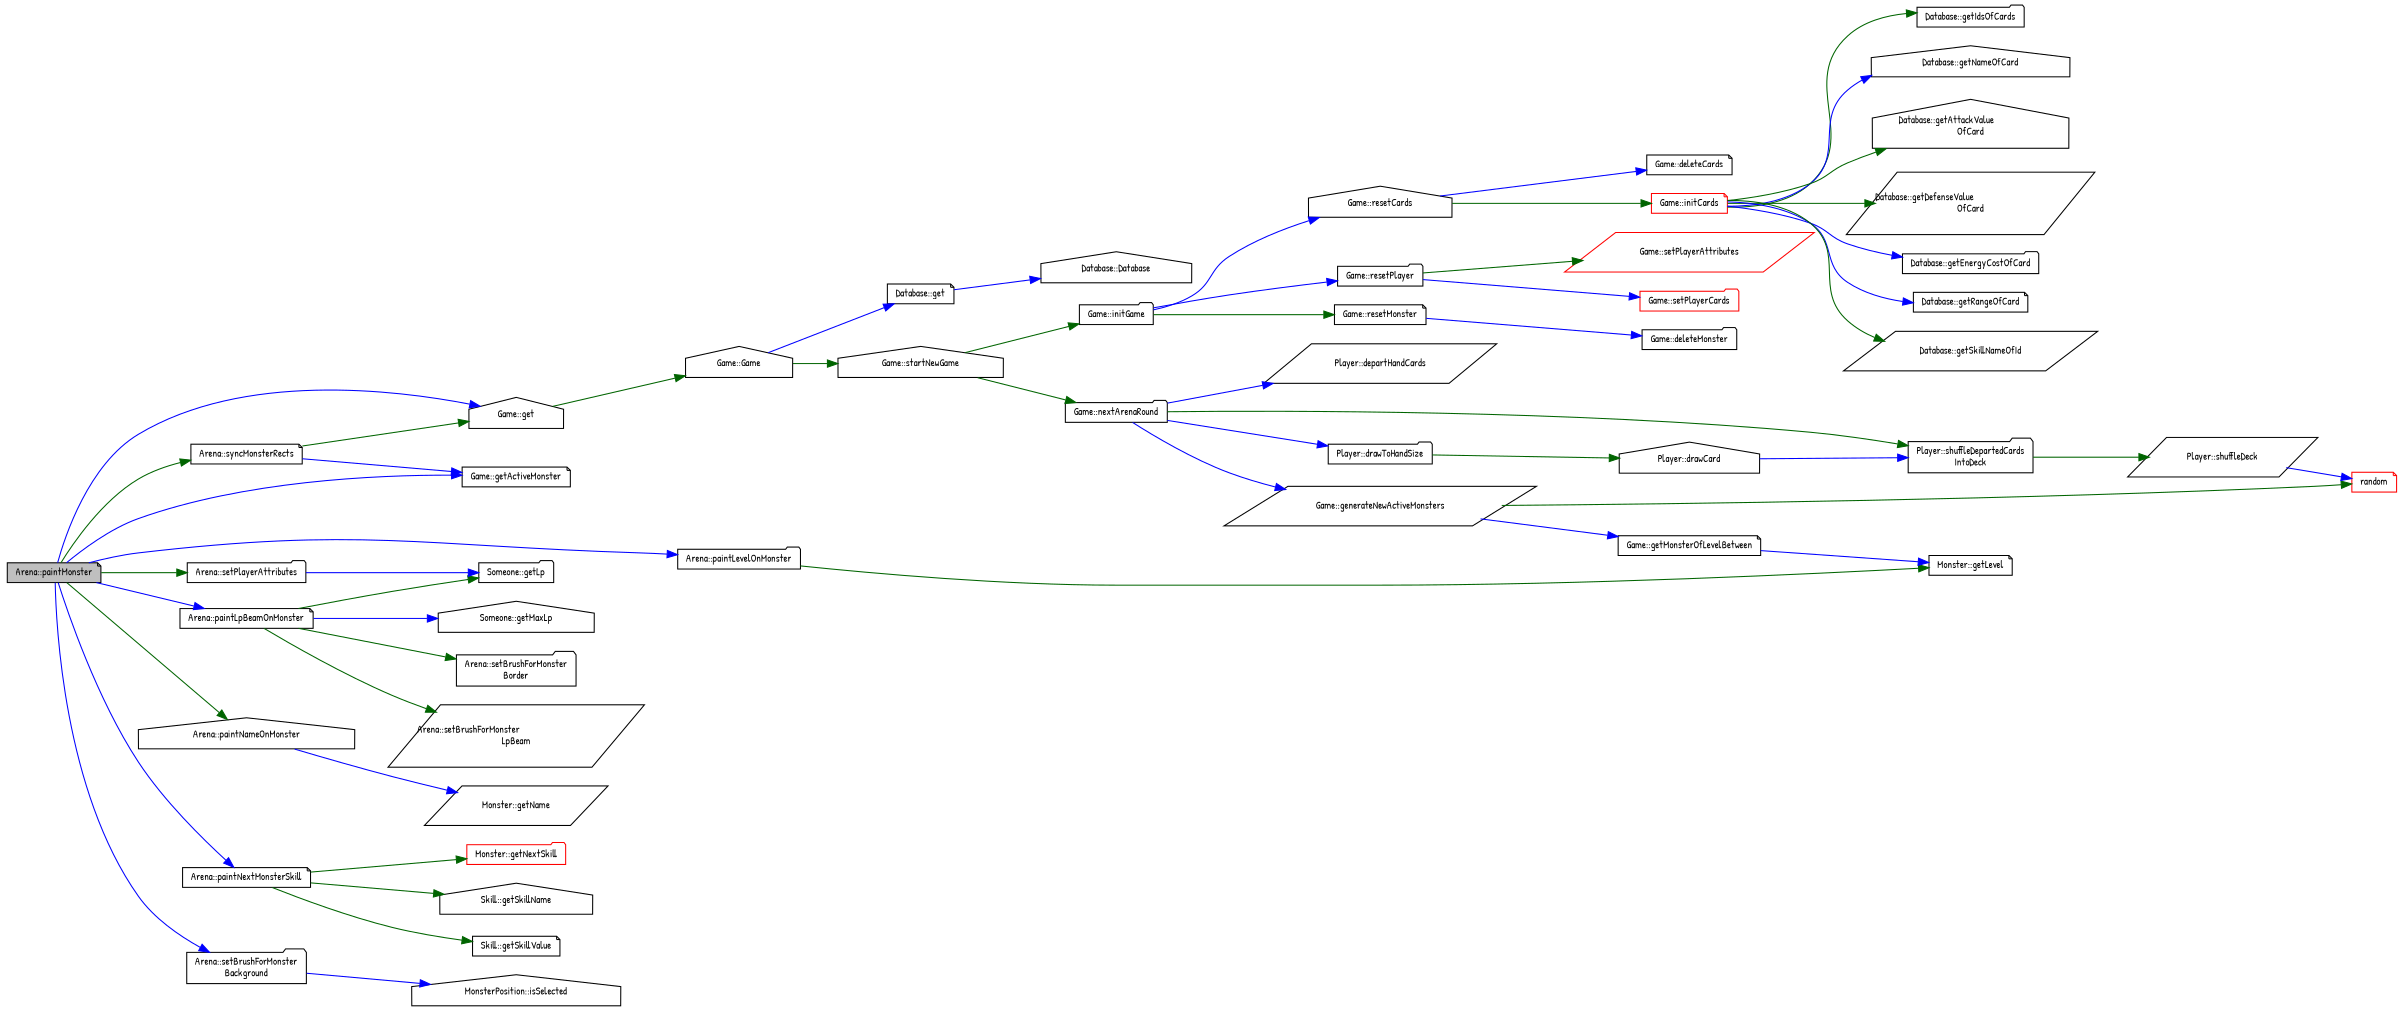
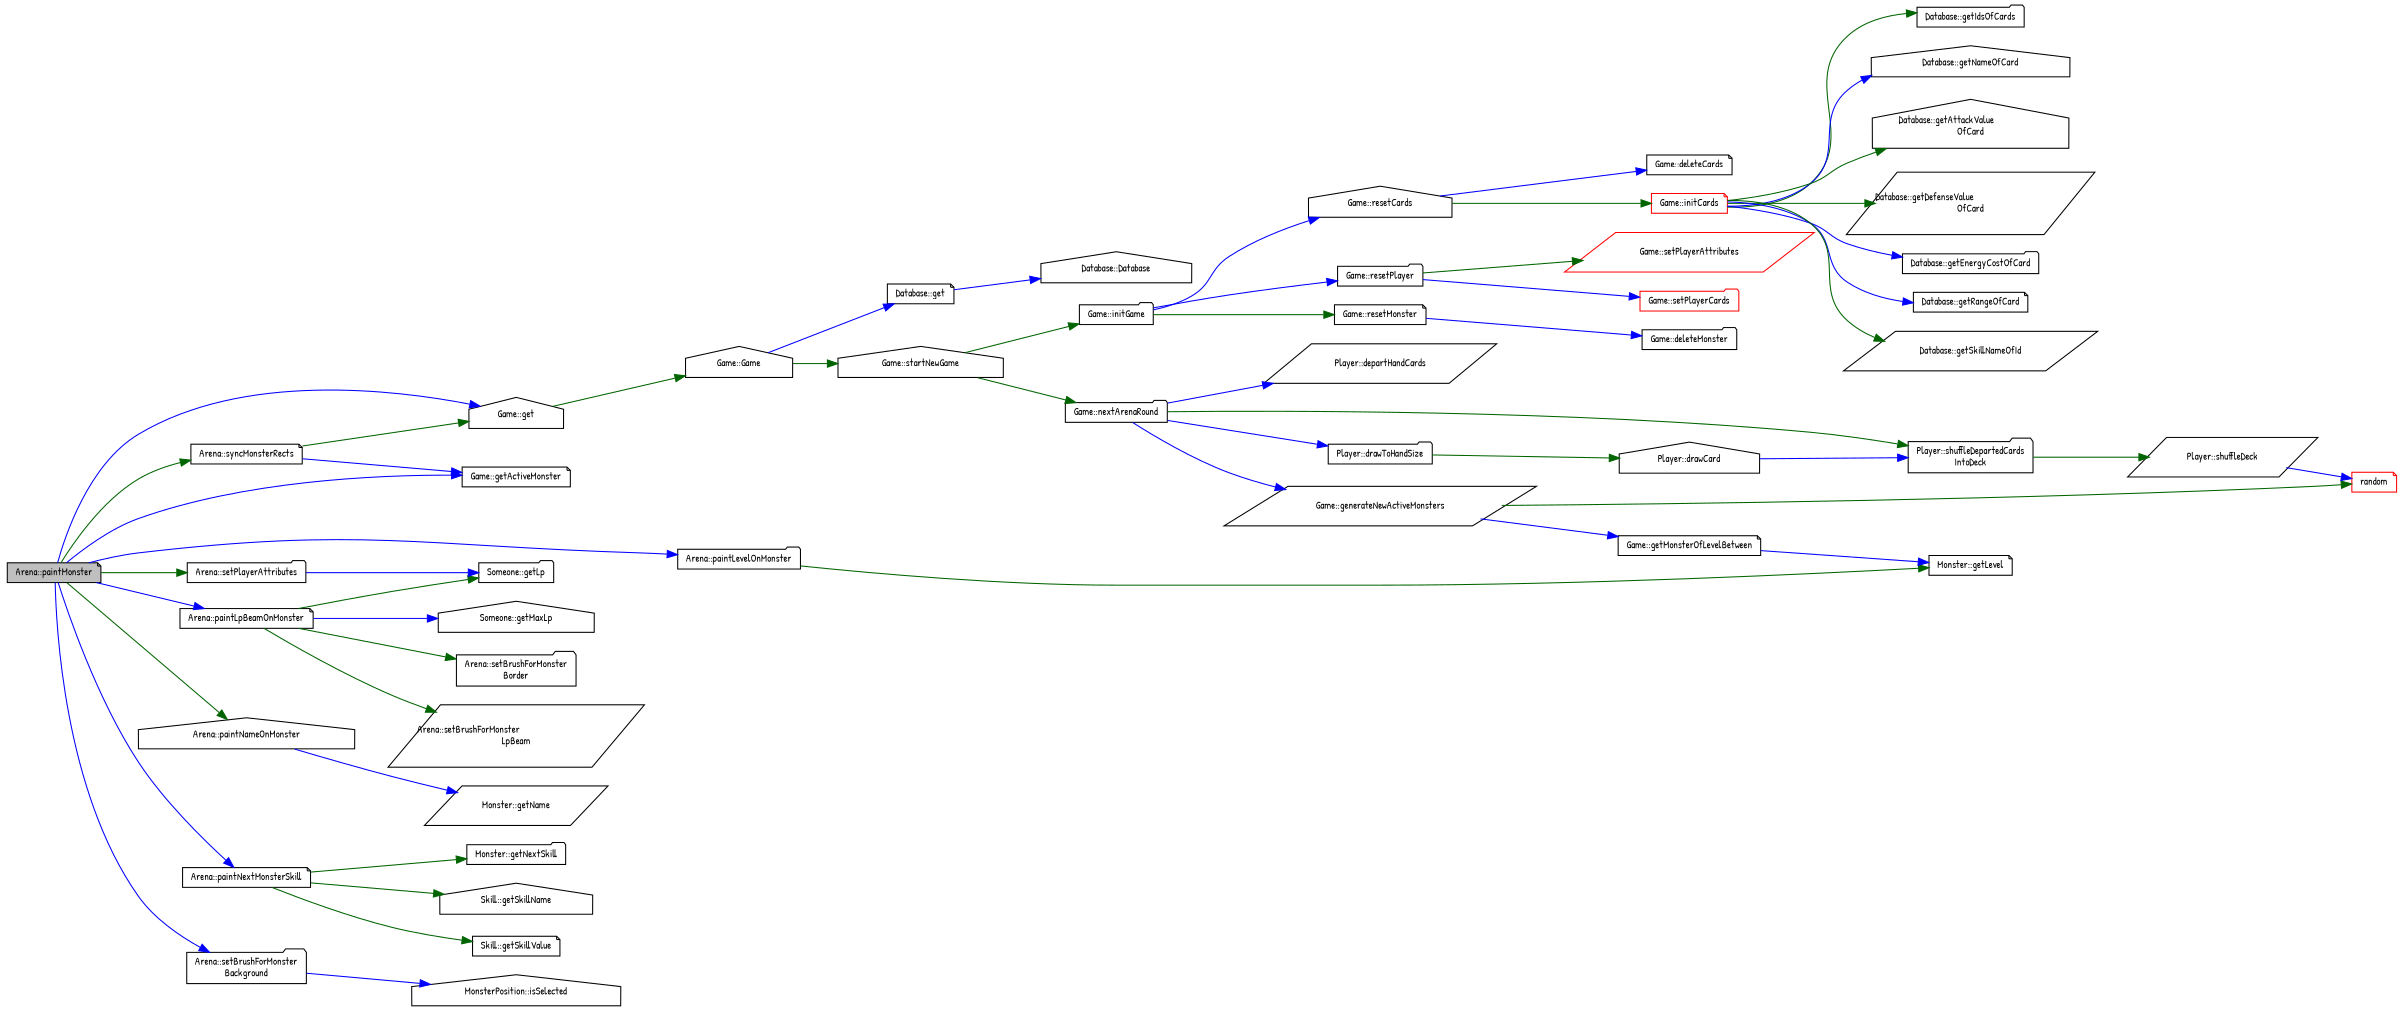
(516, 855) -> (516, 855)
